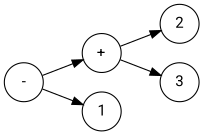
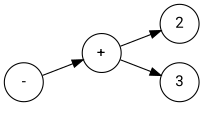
(102, 111) -> none
